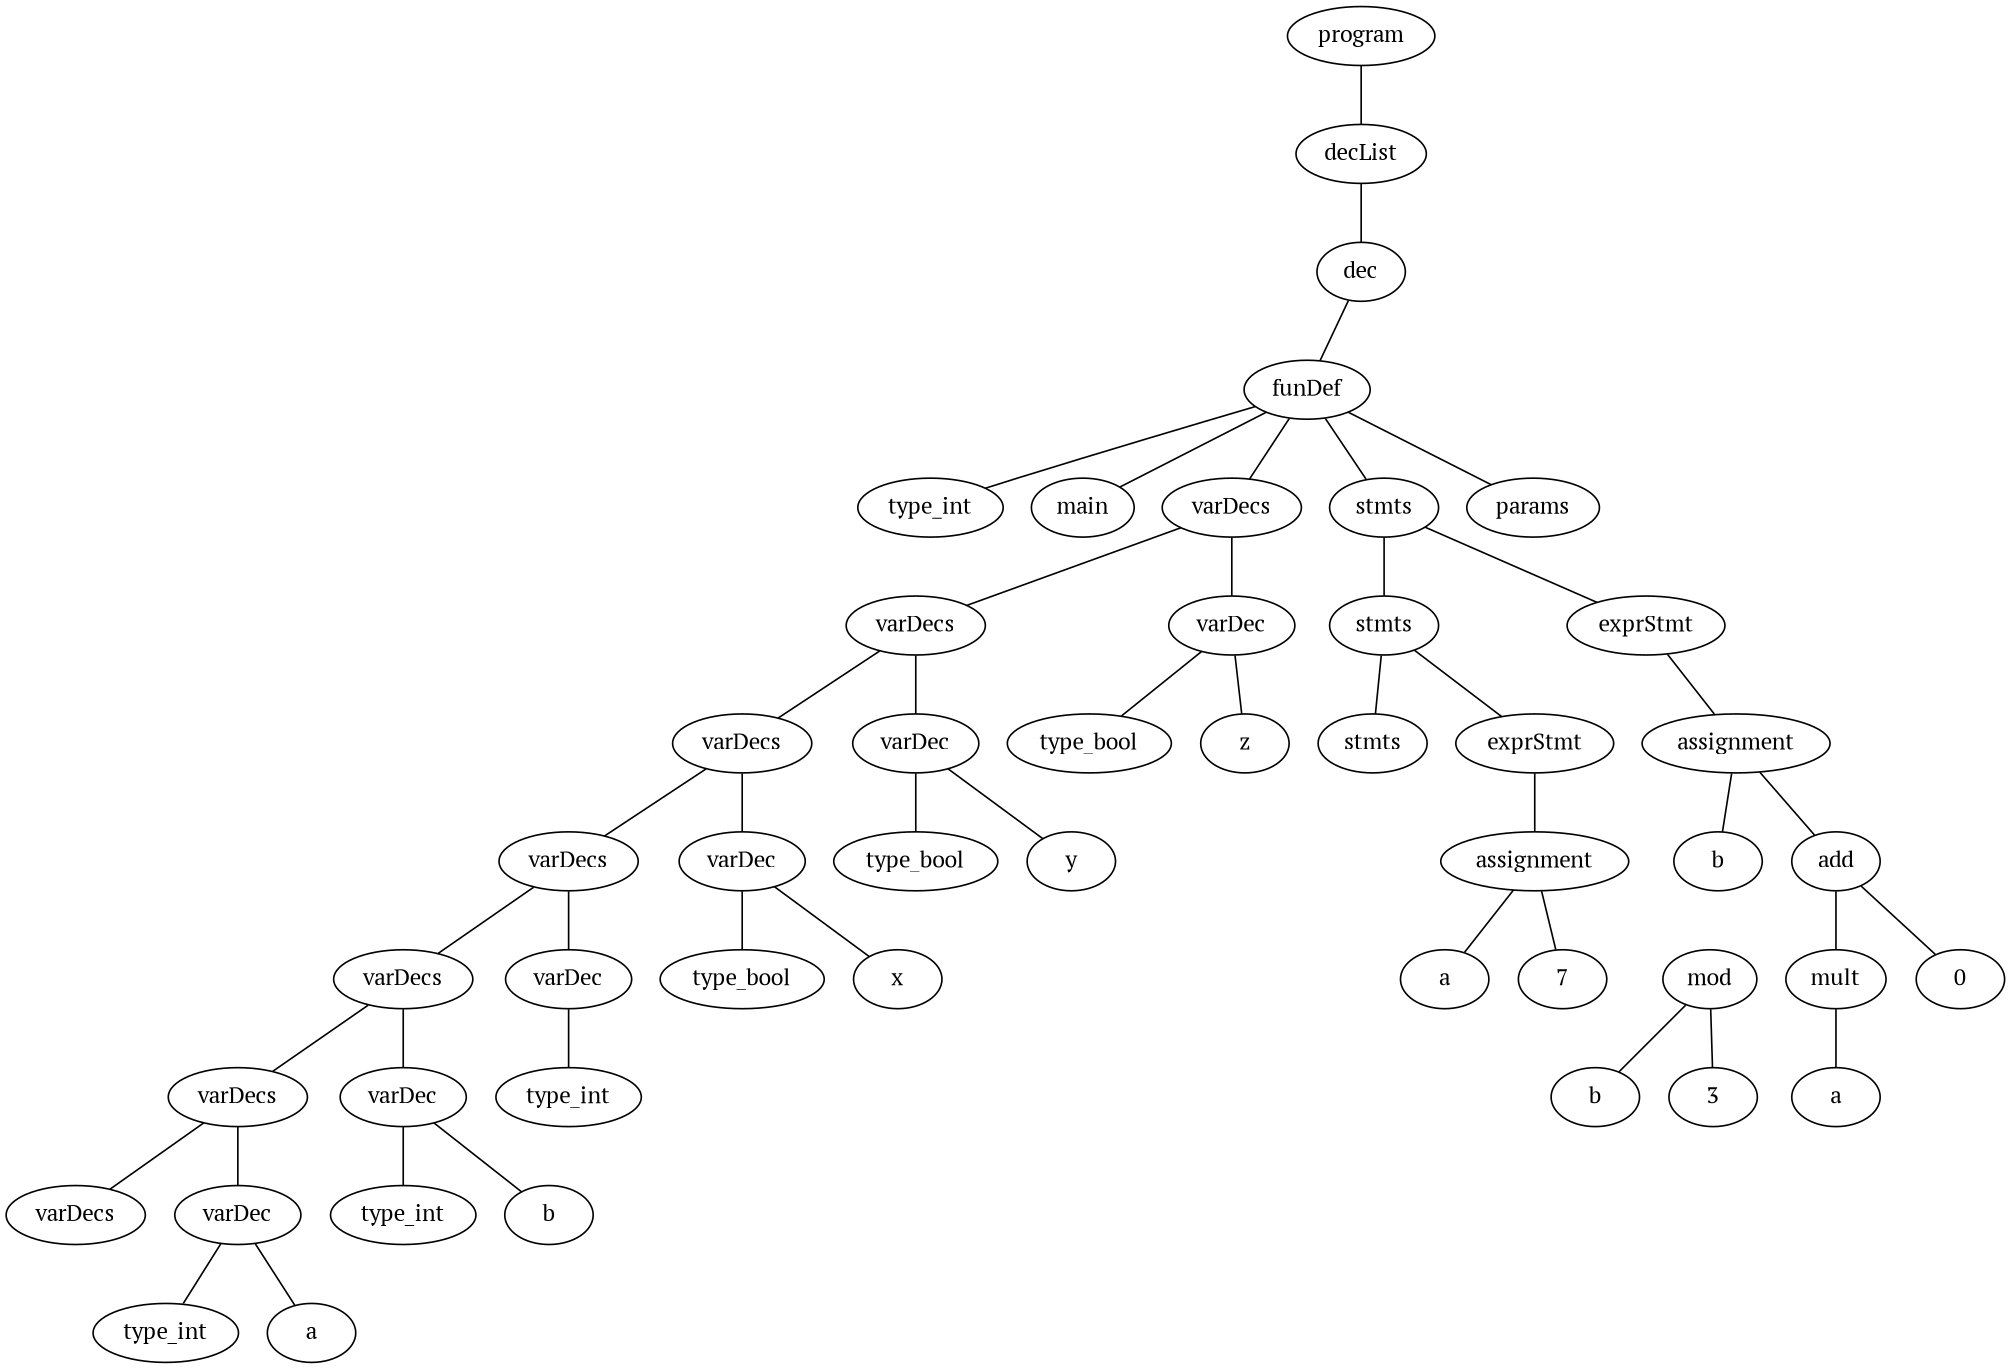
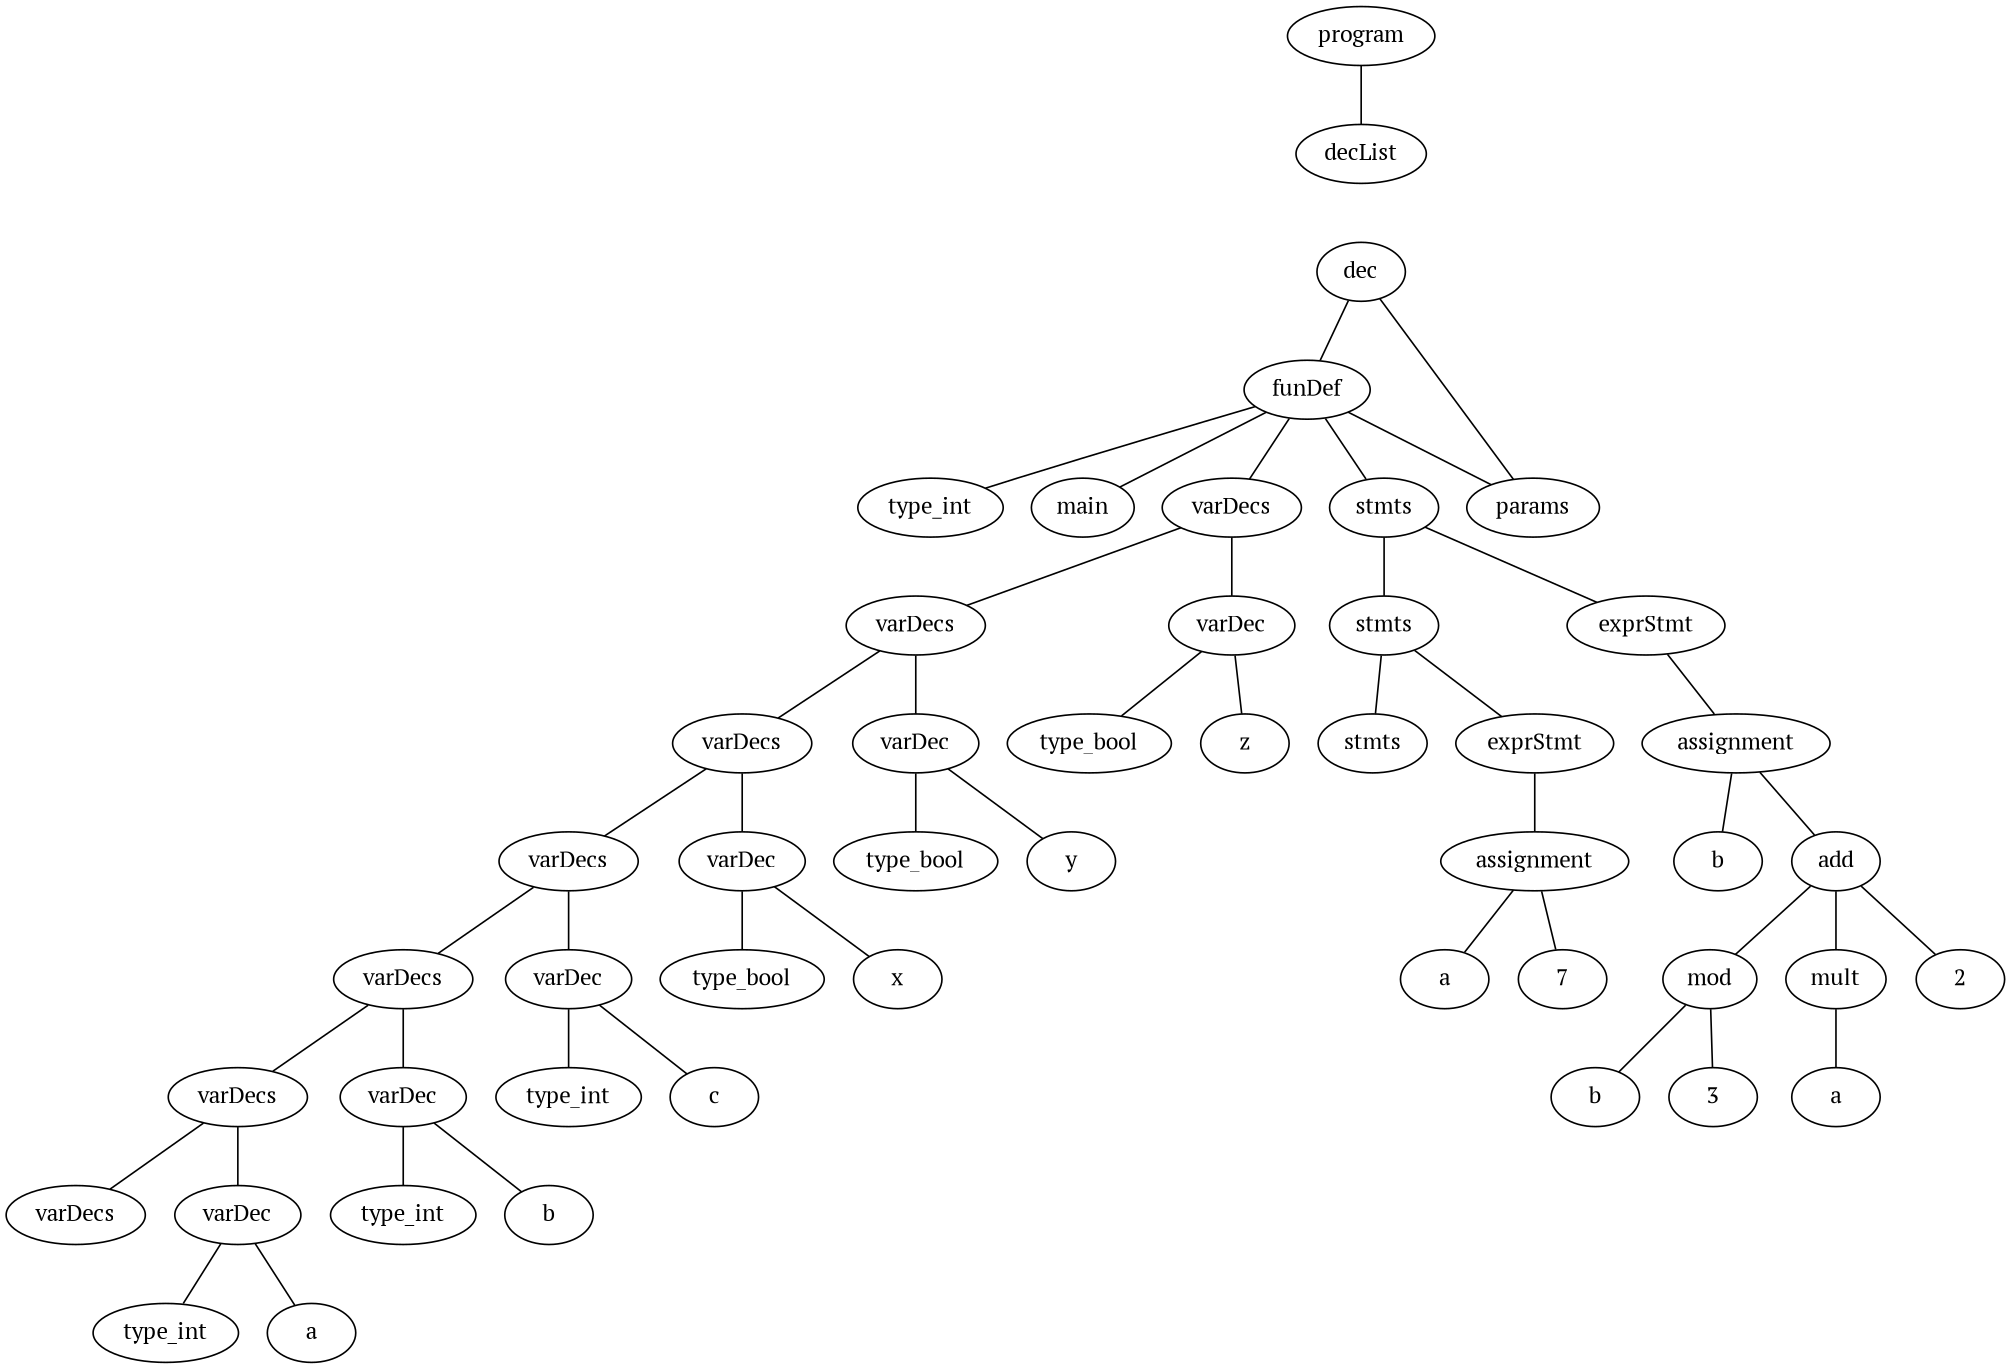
(1361, 213) -> (1447, 389)
none -> (1773, 920)
(1960, 979) -> (1960, 979)
none -> (714, 1097)
